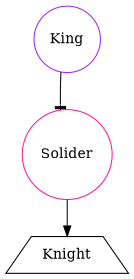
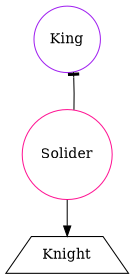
(60, 88) -> (74, 94)
